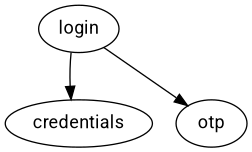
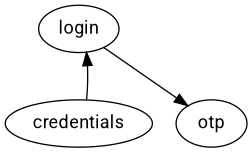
(70, 69) -> (88, 83)
